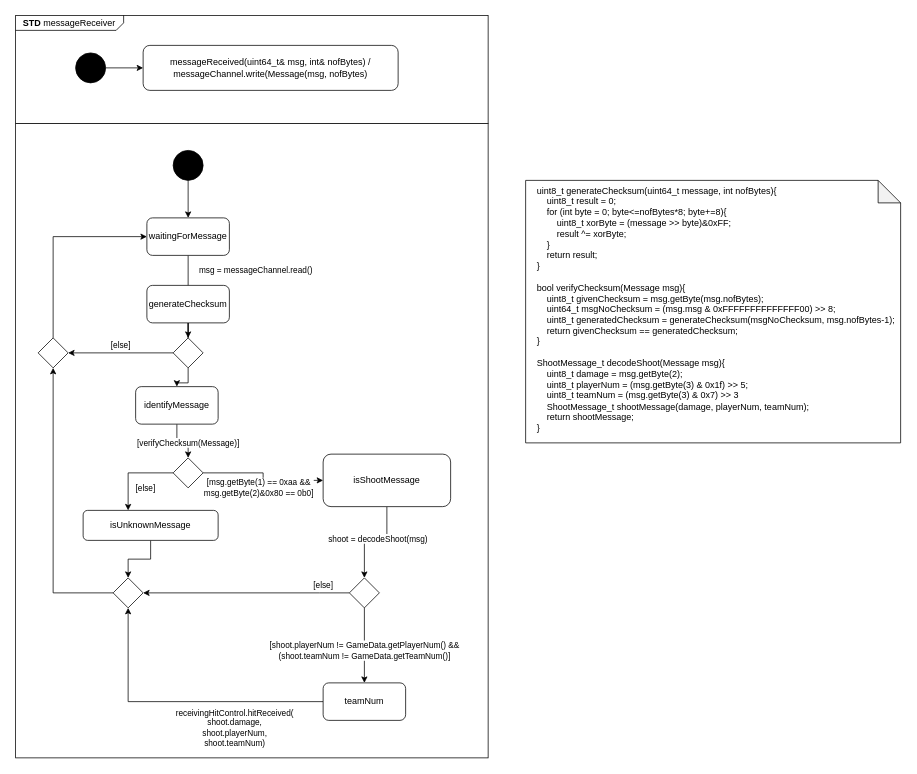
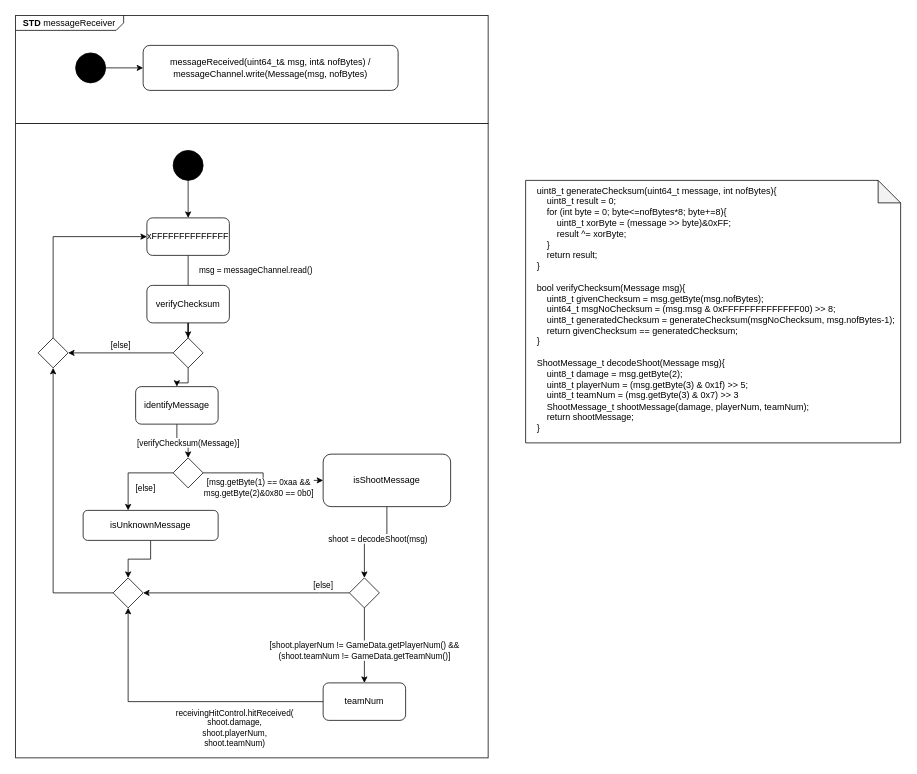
(188, 237) -> (188, 237)
(188, 304) -> (188, 304)
